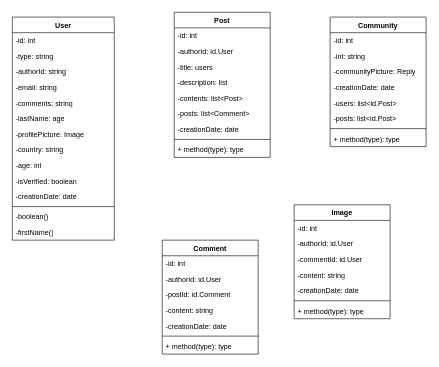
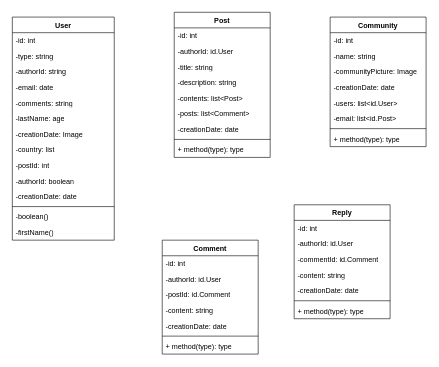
(354, 57) -> (357, 57)
(200, 68) -> (201, 68)
(378, 72) -> (379, 72)
(209, 83) -> (214, 83)
(39, 88) -> (36, 88)
(371, 104) -> (371, 104)
(371, 119) -> (369, 119)
(56, 135) -> (53, 135)
(45, 150) -> (40, 150)
(31, 166) -> (37, 166)
(51, 182) -> (49, 182)
(342, 213) -> (342, 213)
(332, 260) -> (339, 260)
